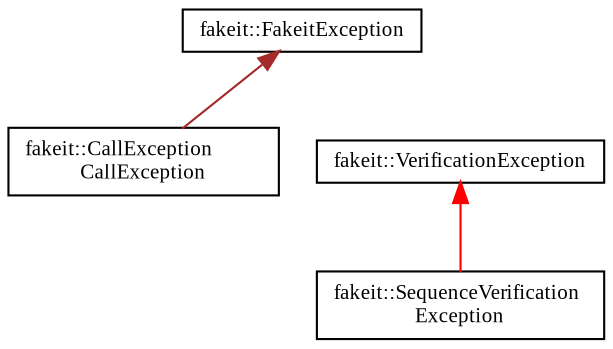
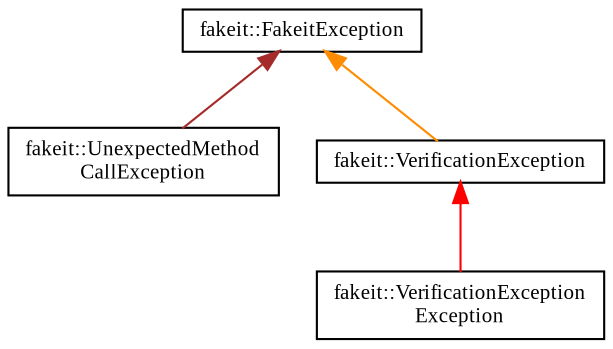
none -> (390, 103)
(144, 162) -> (144, 162)
(461, 305) -> (461, 305)
